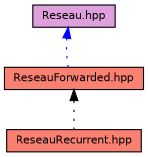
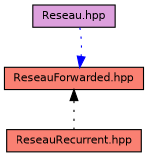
(67, 53) -> (81, 42)
